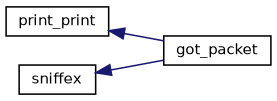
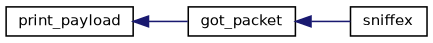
(57, 21) -> (70, 21)
(137, 65) -> (331, 21)
